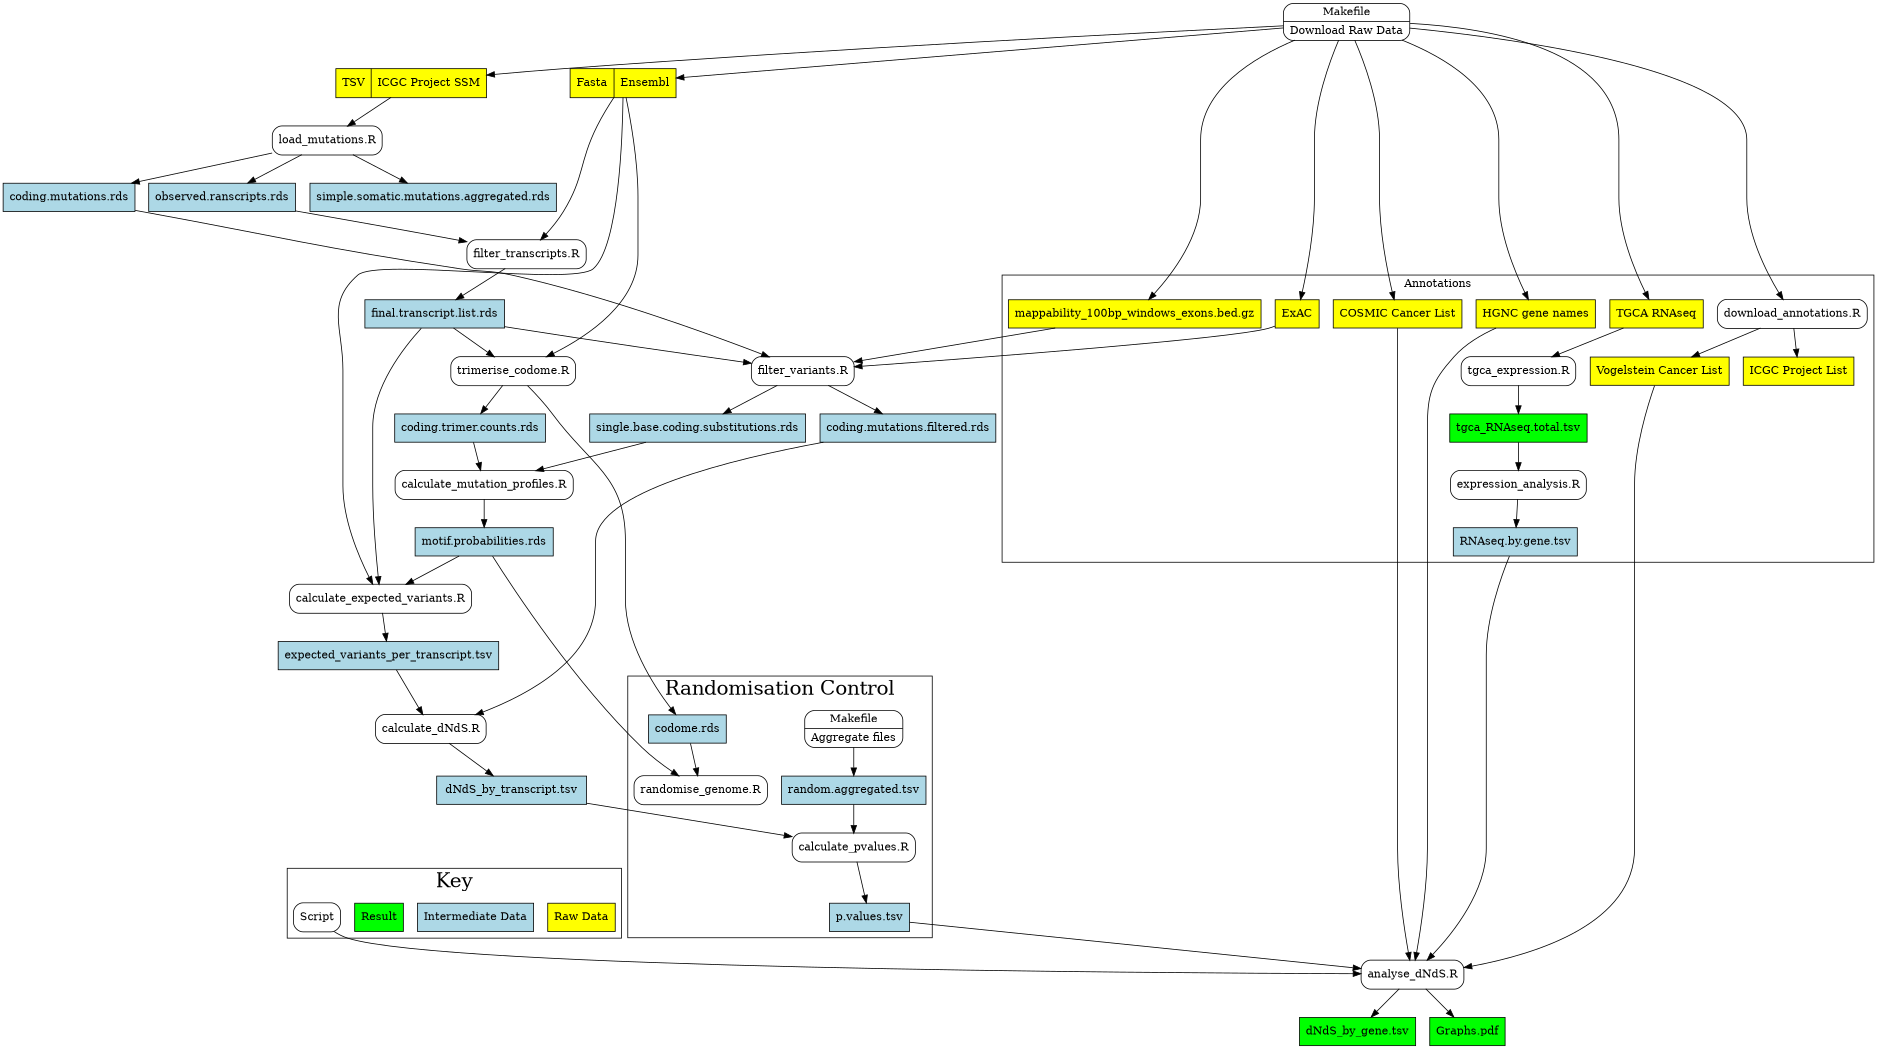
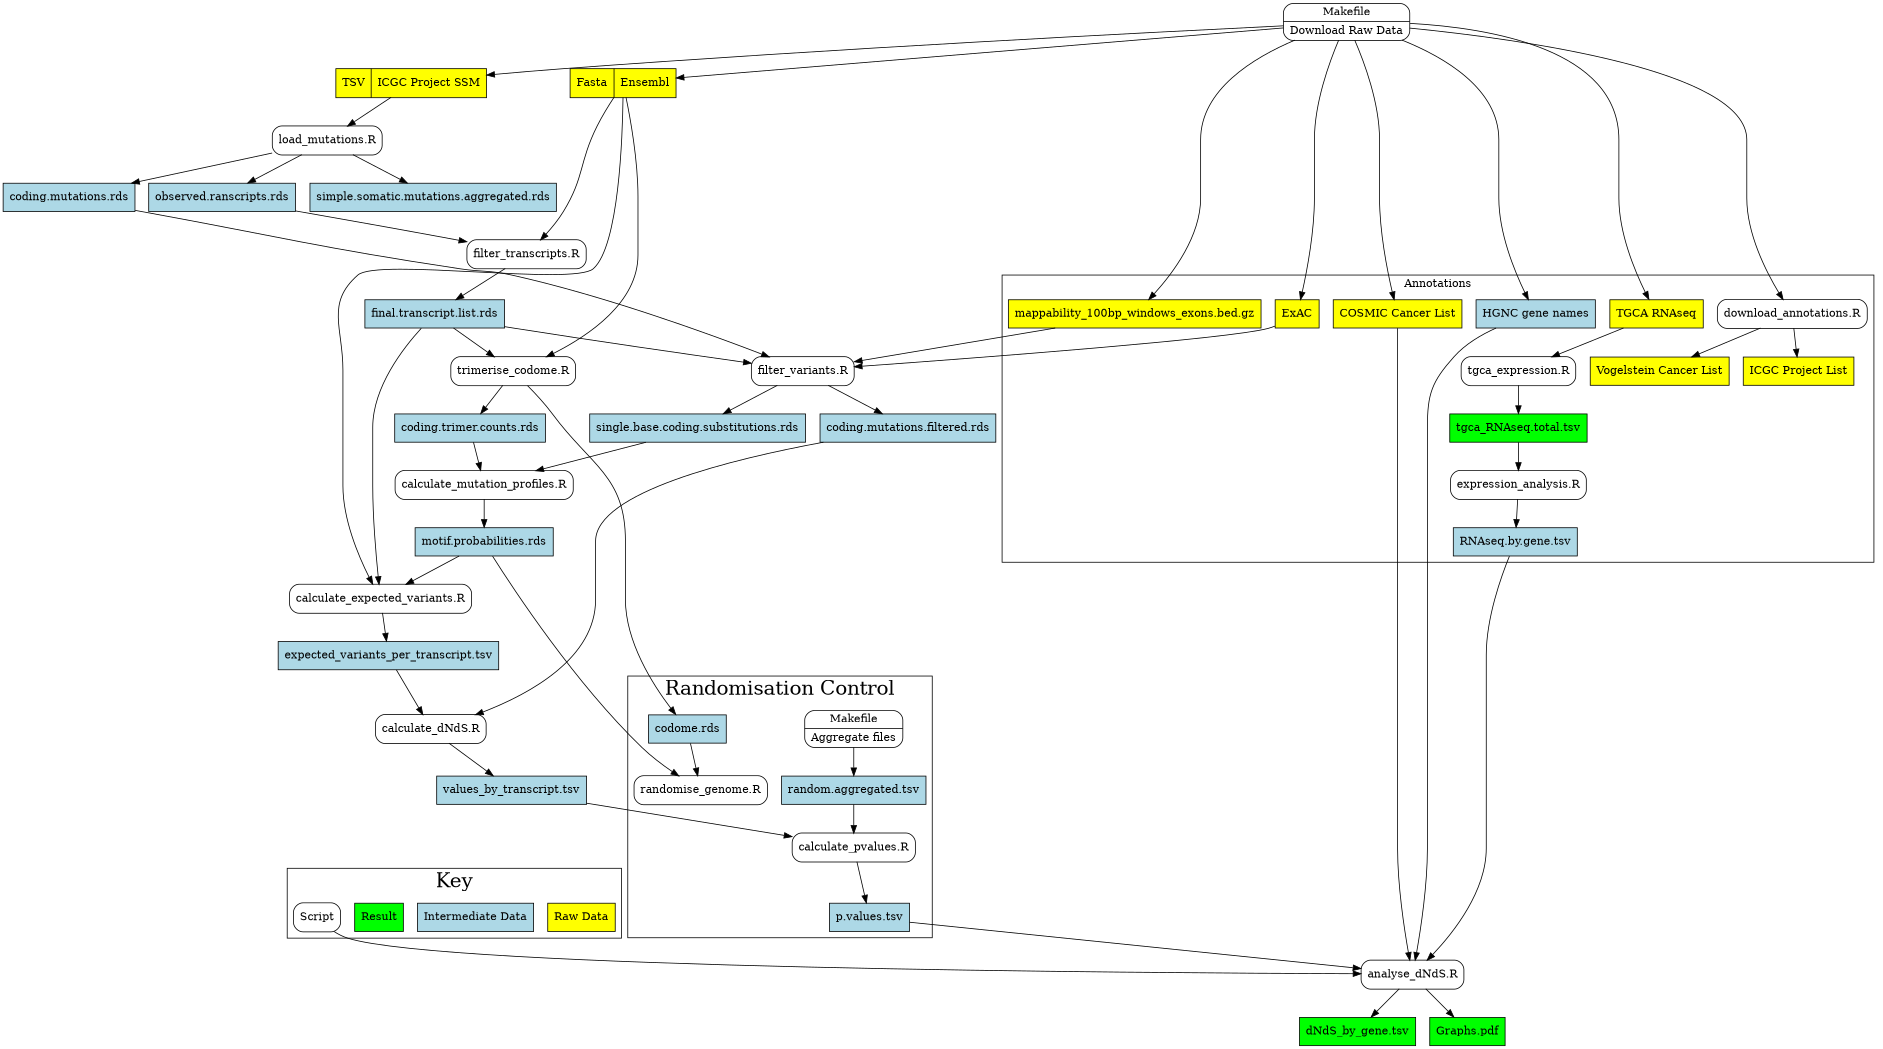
(1536, 314) -> (1536, 314)
(1635, 724) -> none
(512, 790) -> (512, 790)
